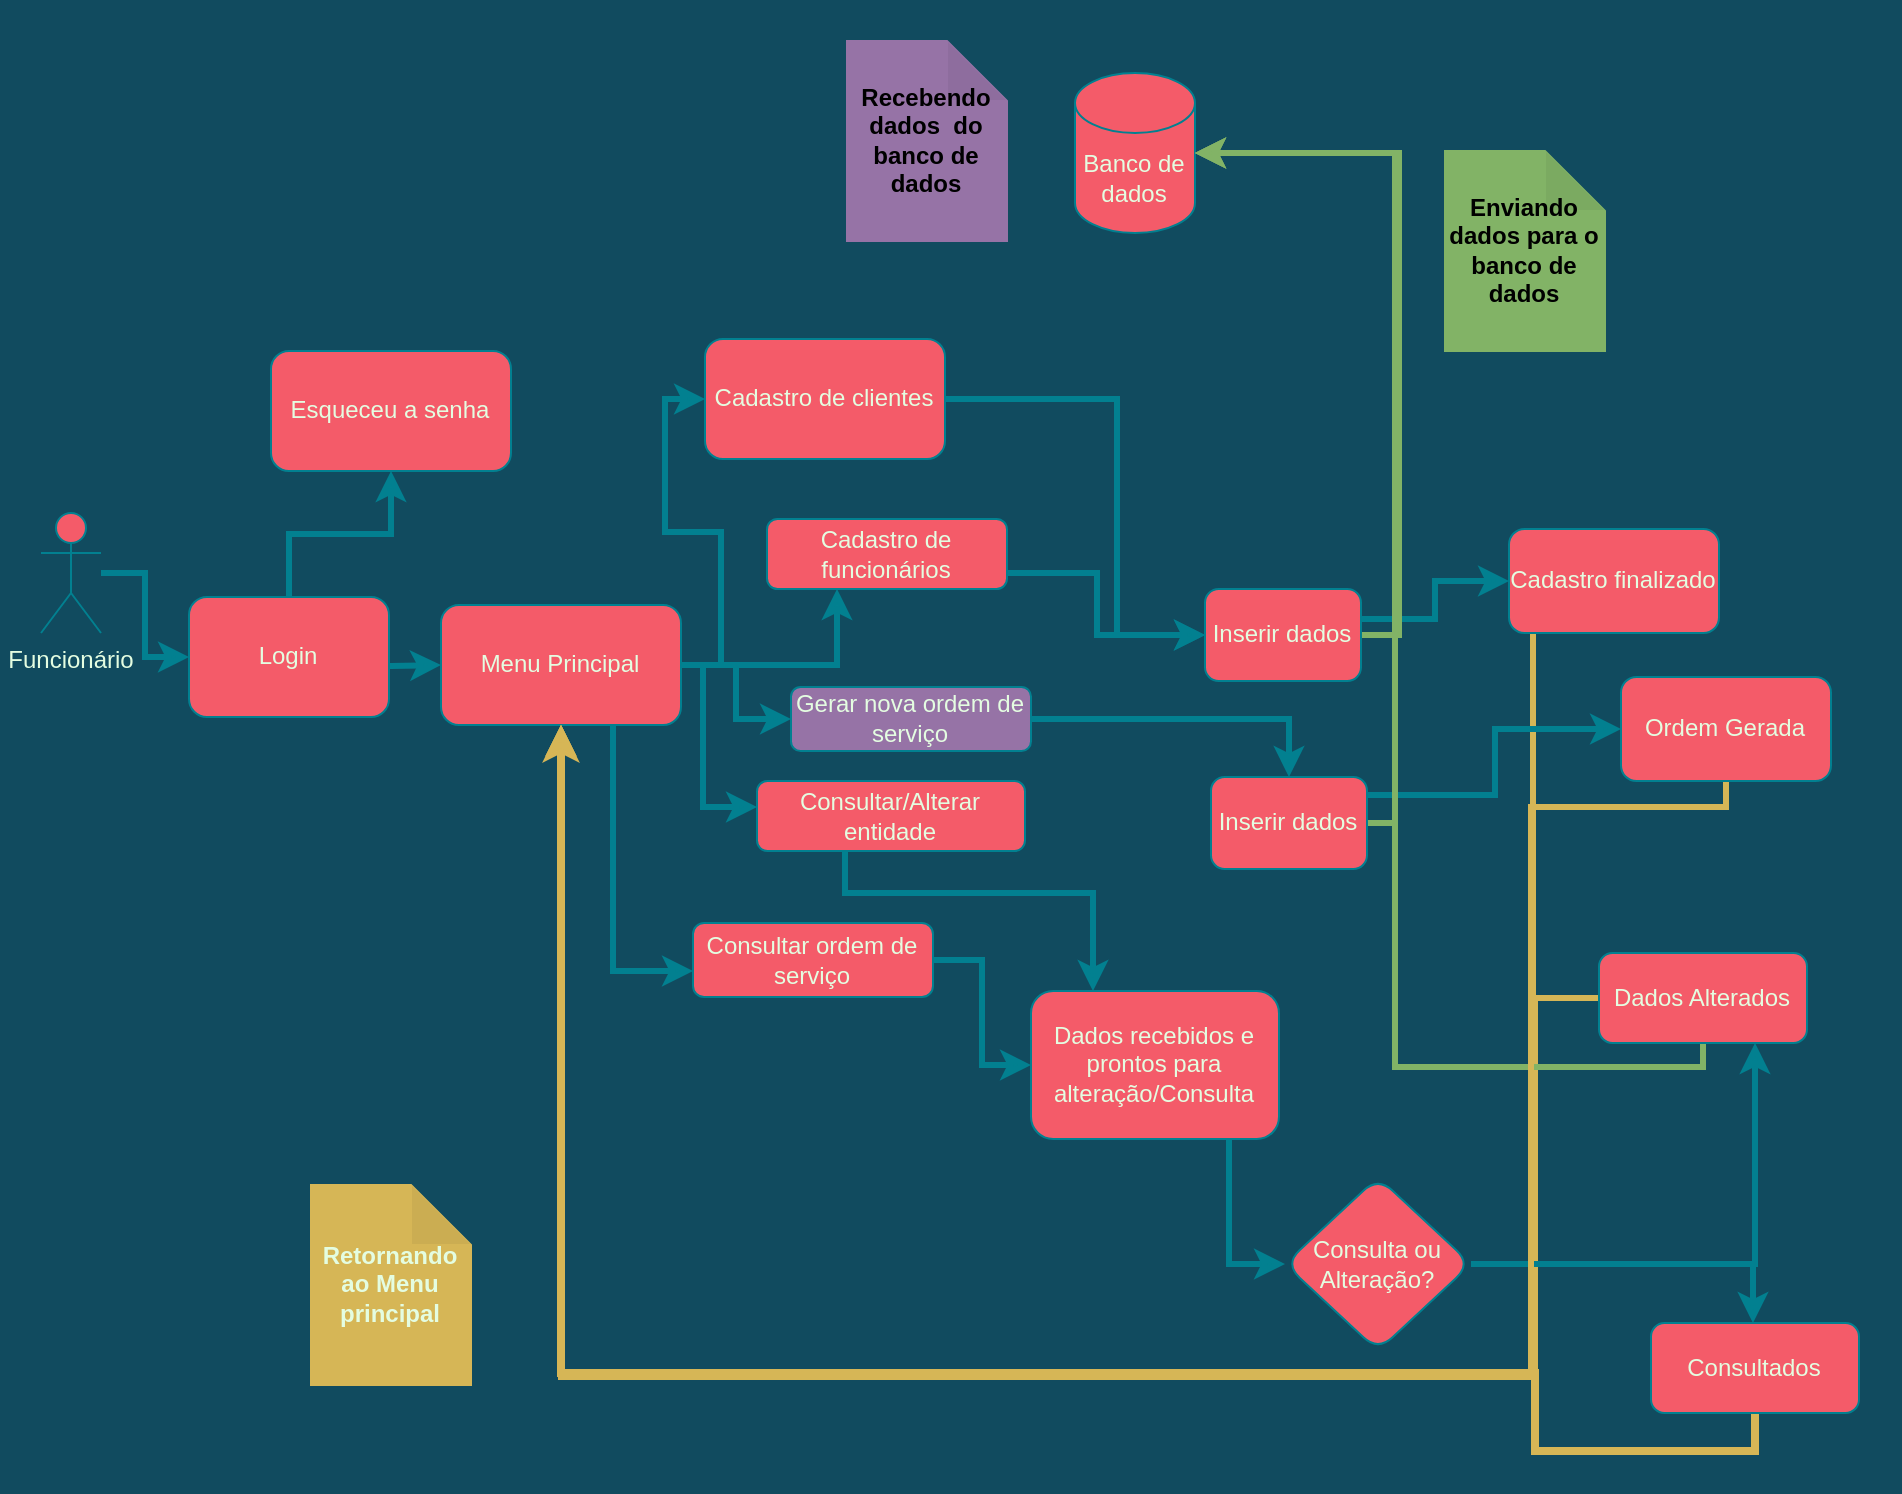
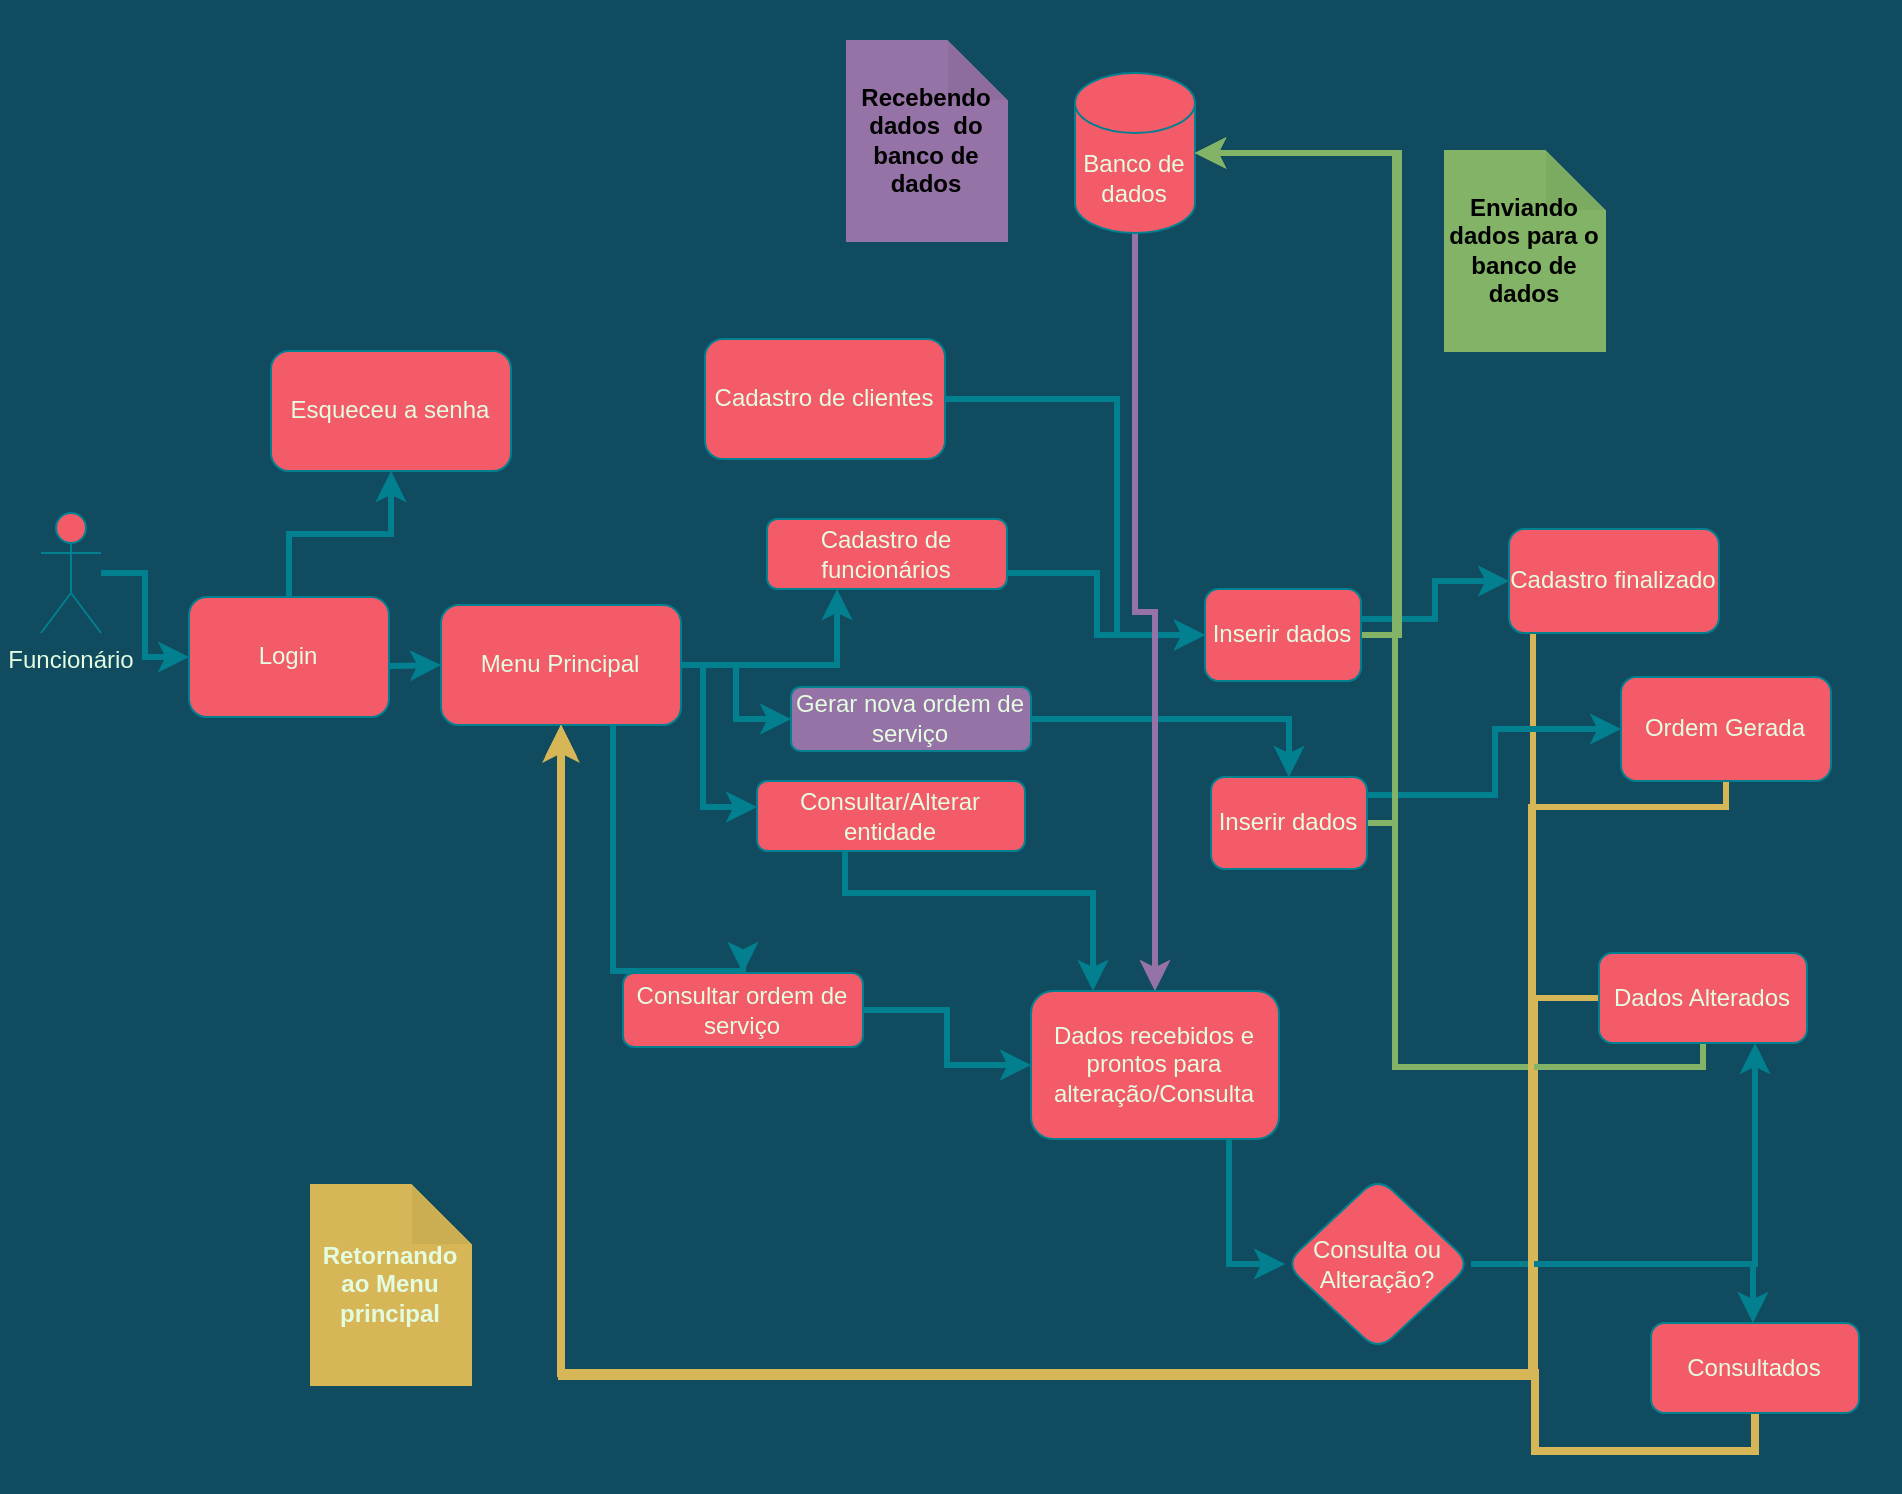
(682, 532) -> none
none -> (1135, 611)
(813, 960) -> (743, 1010)
